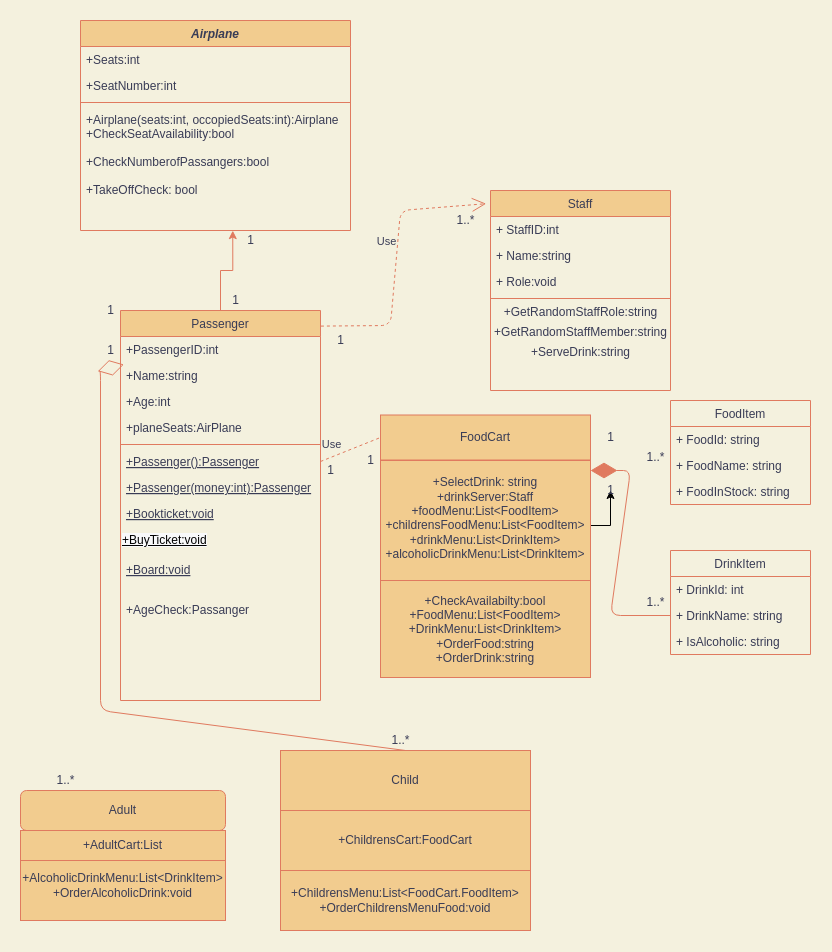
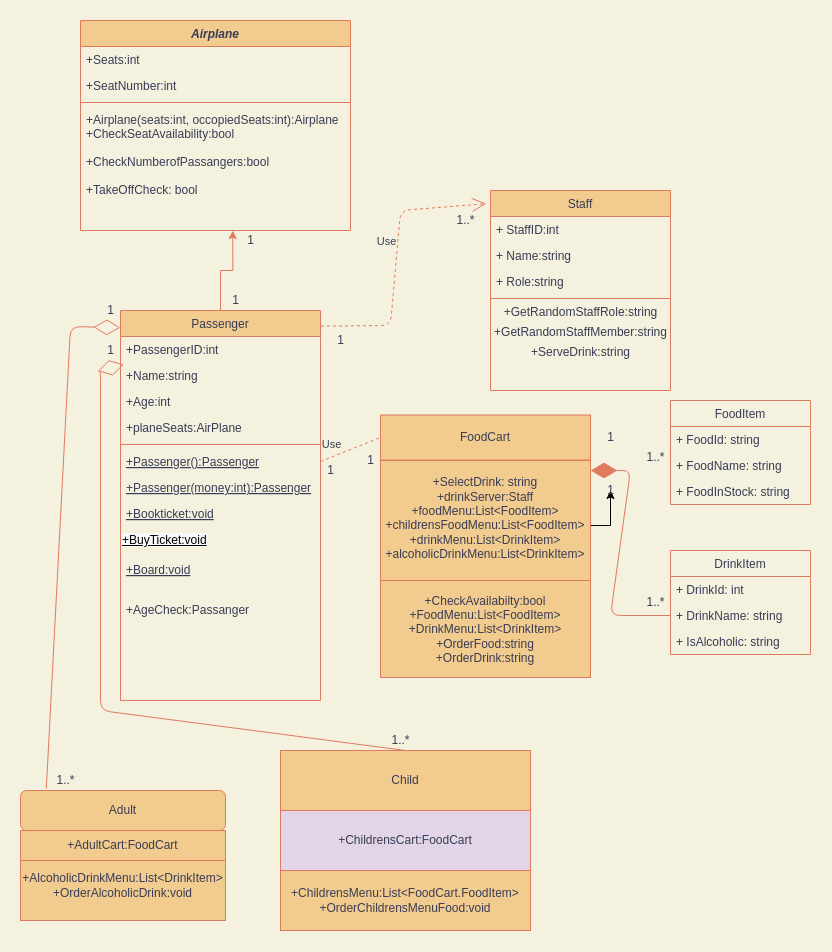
(527, 282) -> (533, 282)
none -> (59, 551)
(406, 841) -> (406, 841)
(123, 846) -> (123, 846)
